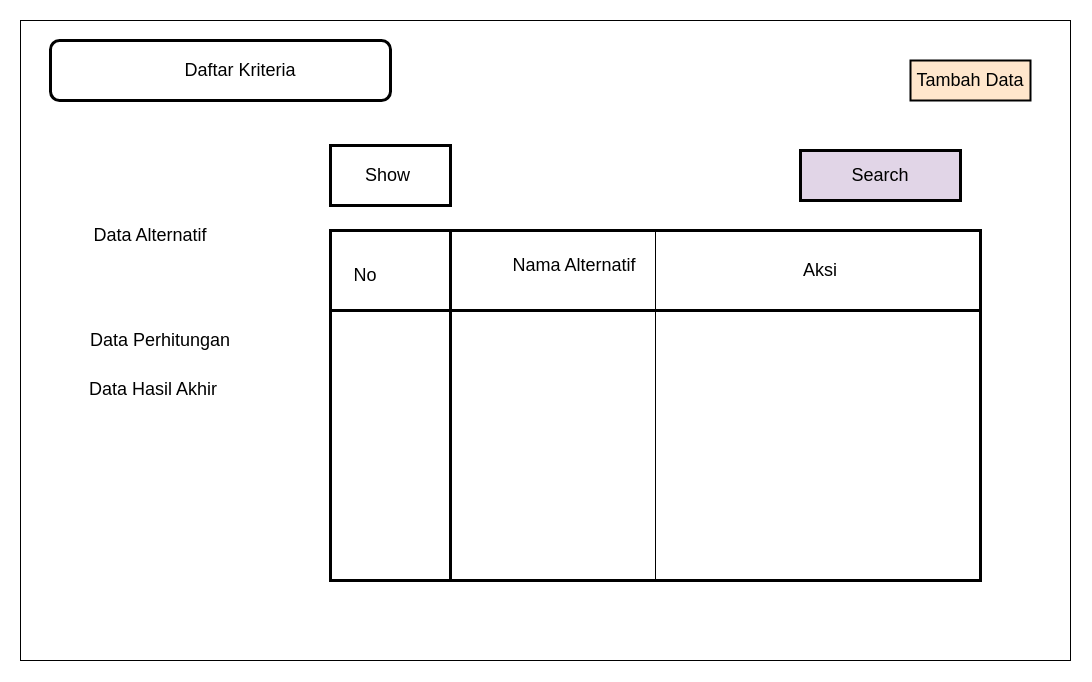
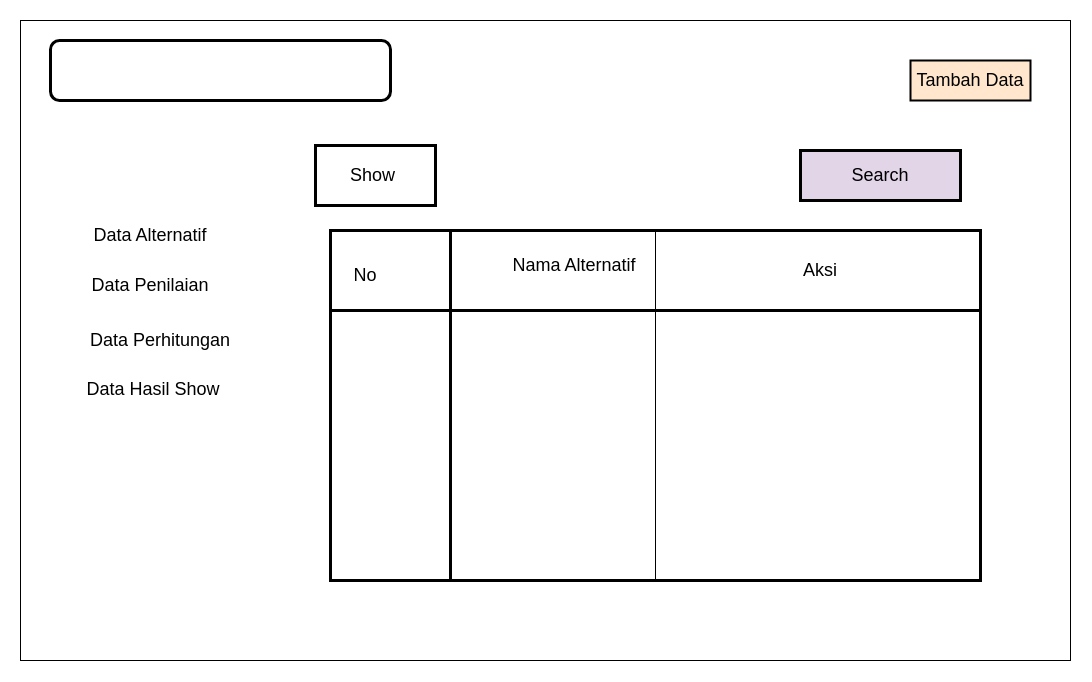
(241, 71) -> none
(391, 176) -> (376, 176)
none -> (151, 286)
(154, 390) -> (154, 390)
